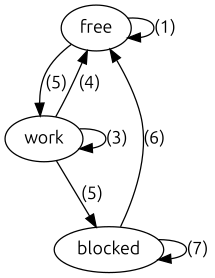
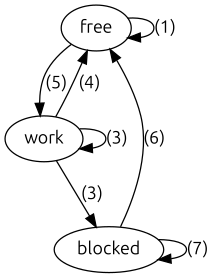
(92, 194) -> (92, 194)
